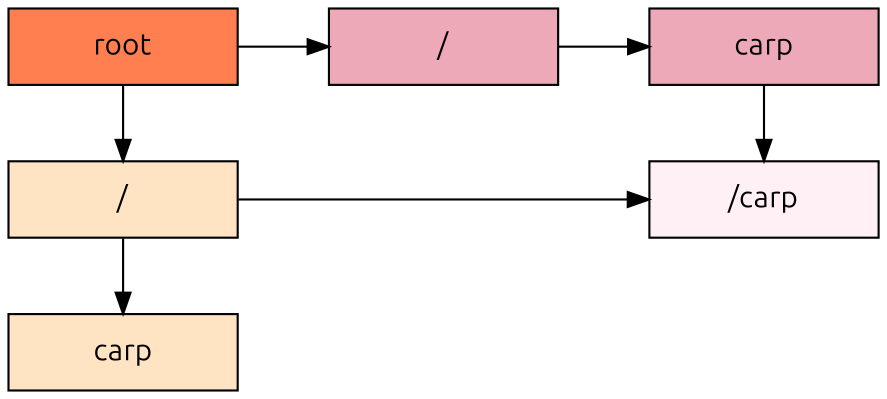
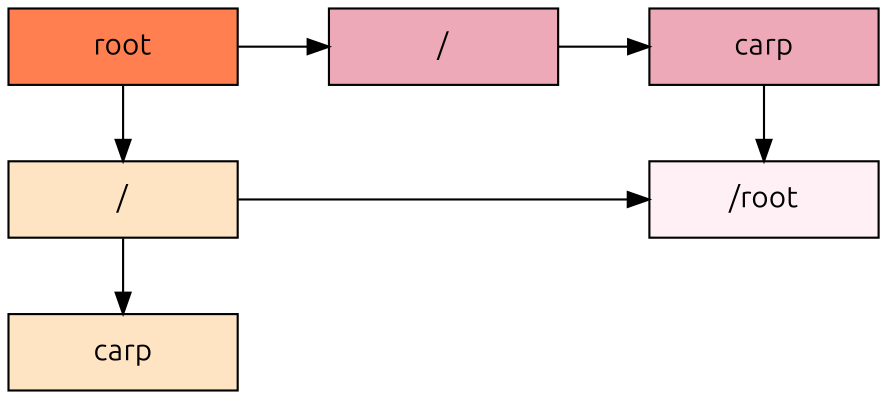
(764, 199) -> (764, 199)
